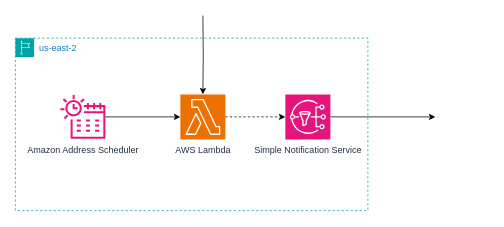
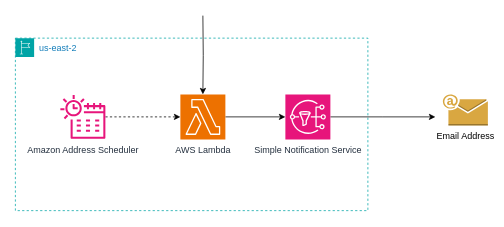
none -> (465, 110)
(139, 117) -> (139, 117)
(252, 117) -> (252, 117)
